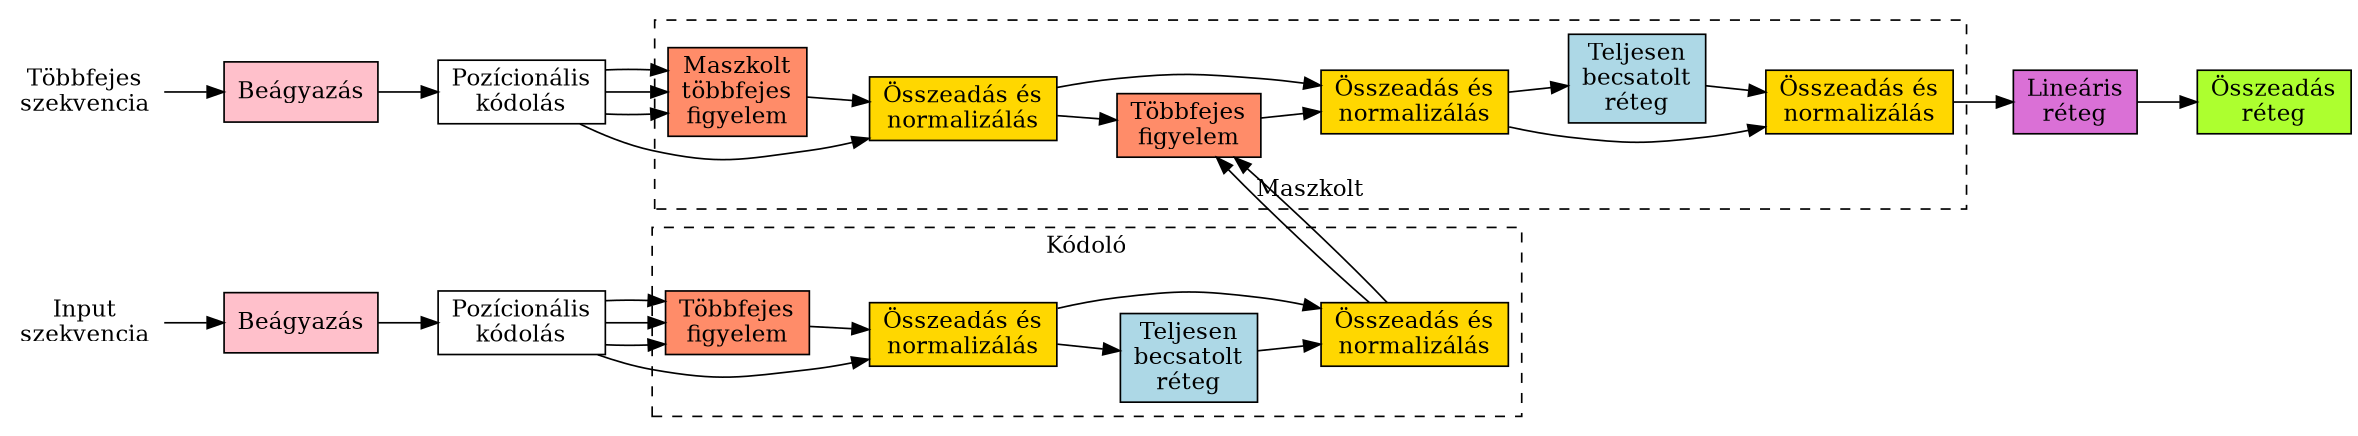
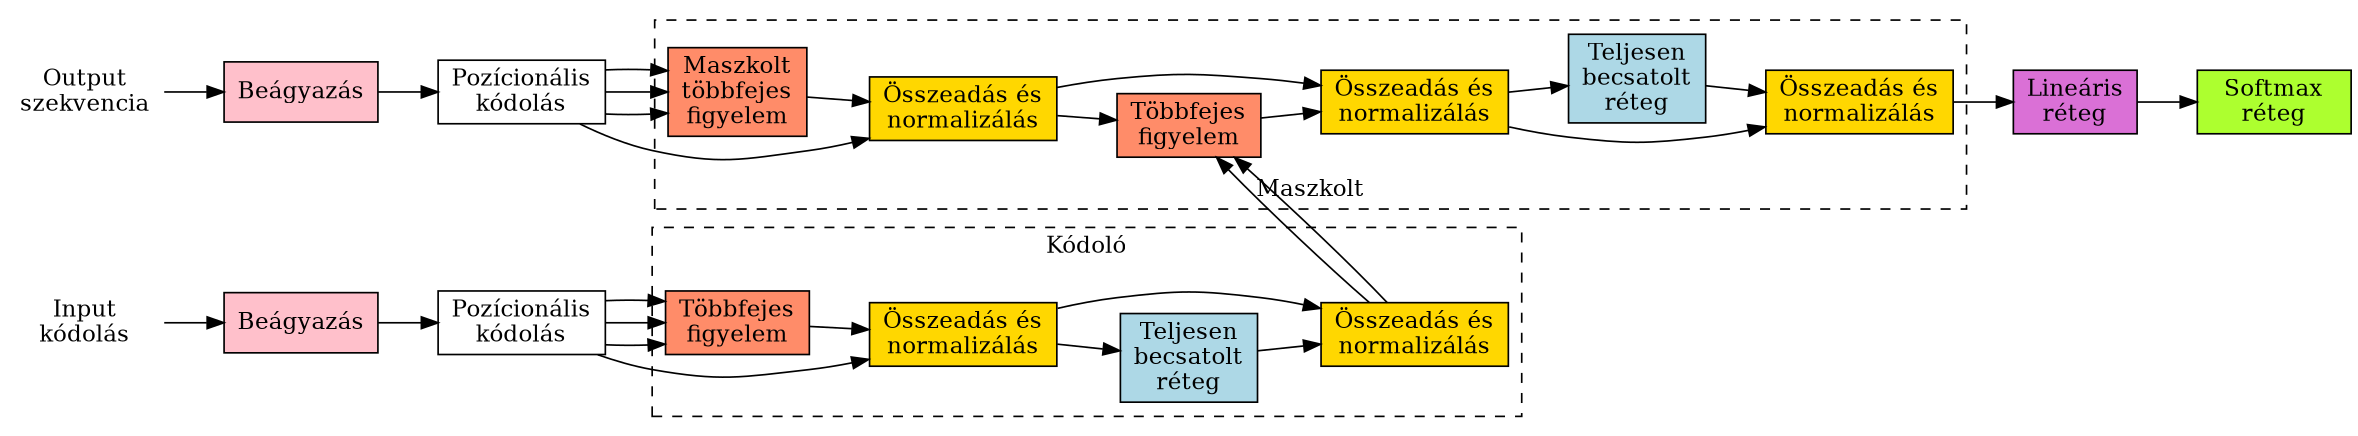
(85, 92) -> (85, 92)
(2274, 102) -> (2274, 102)
(85, 323) -> (85, 323)
